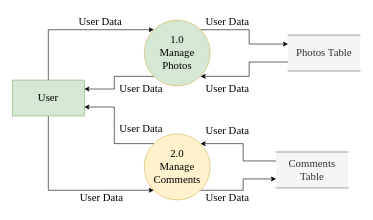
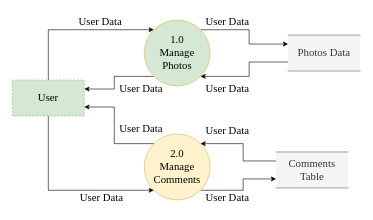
(324, 53) -> (324, 53)
(48, 98) -> (48, 98)
